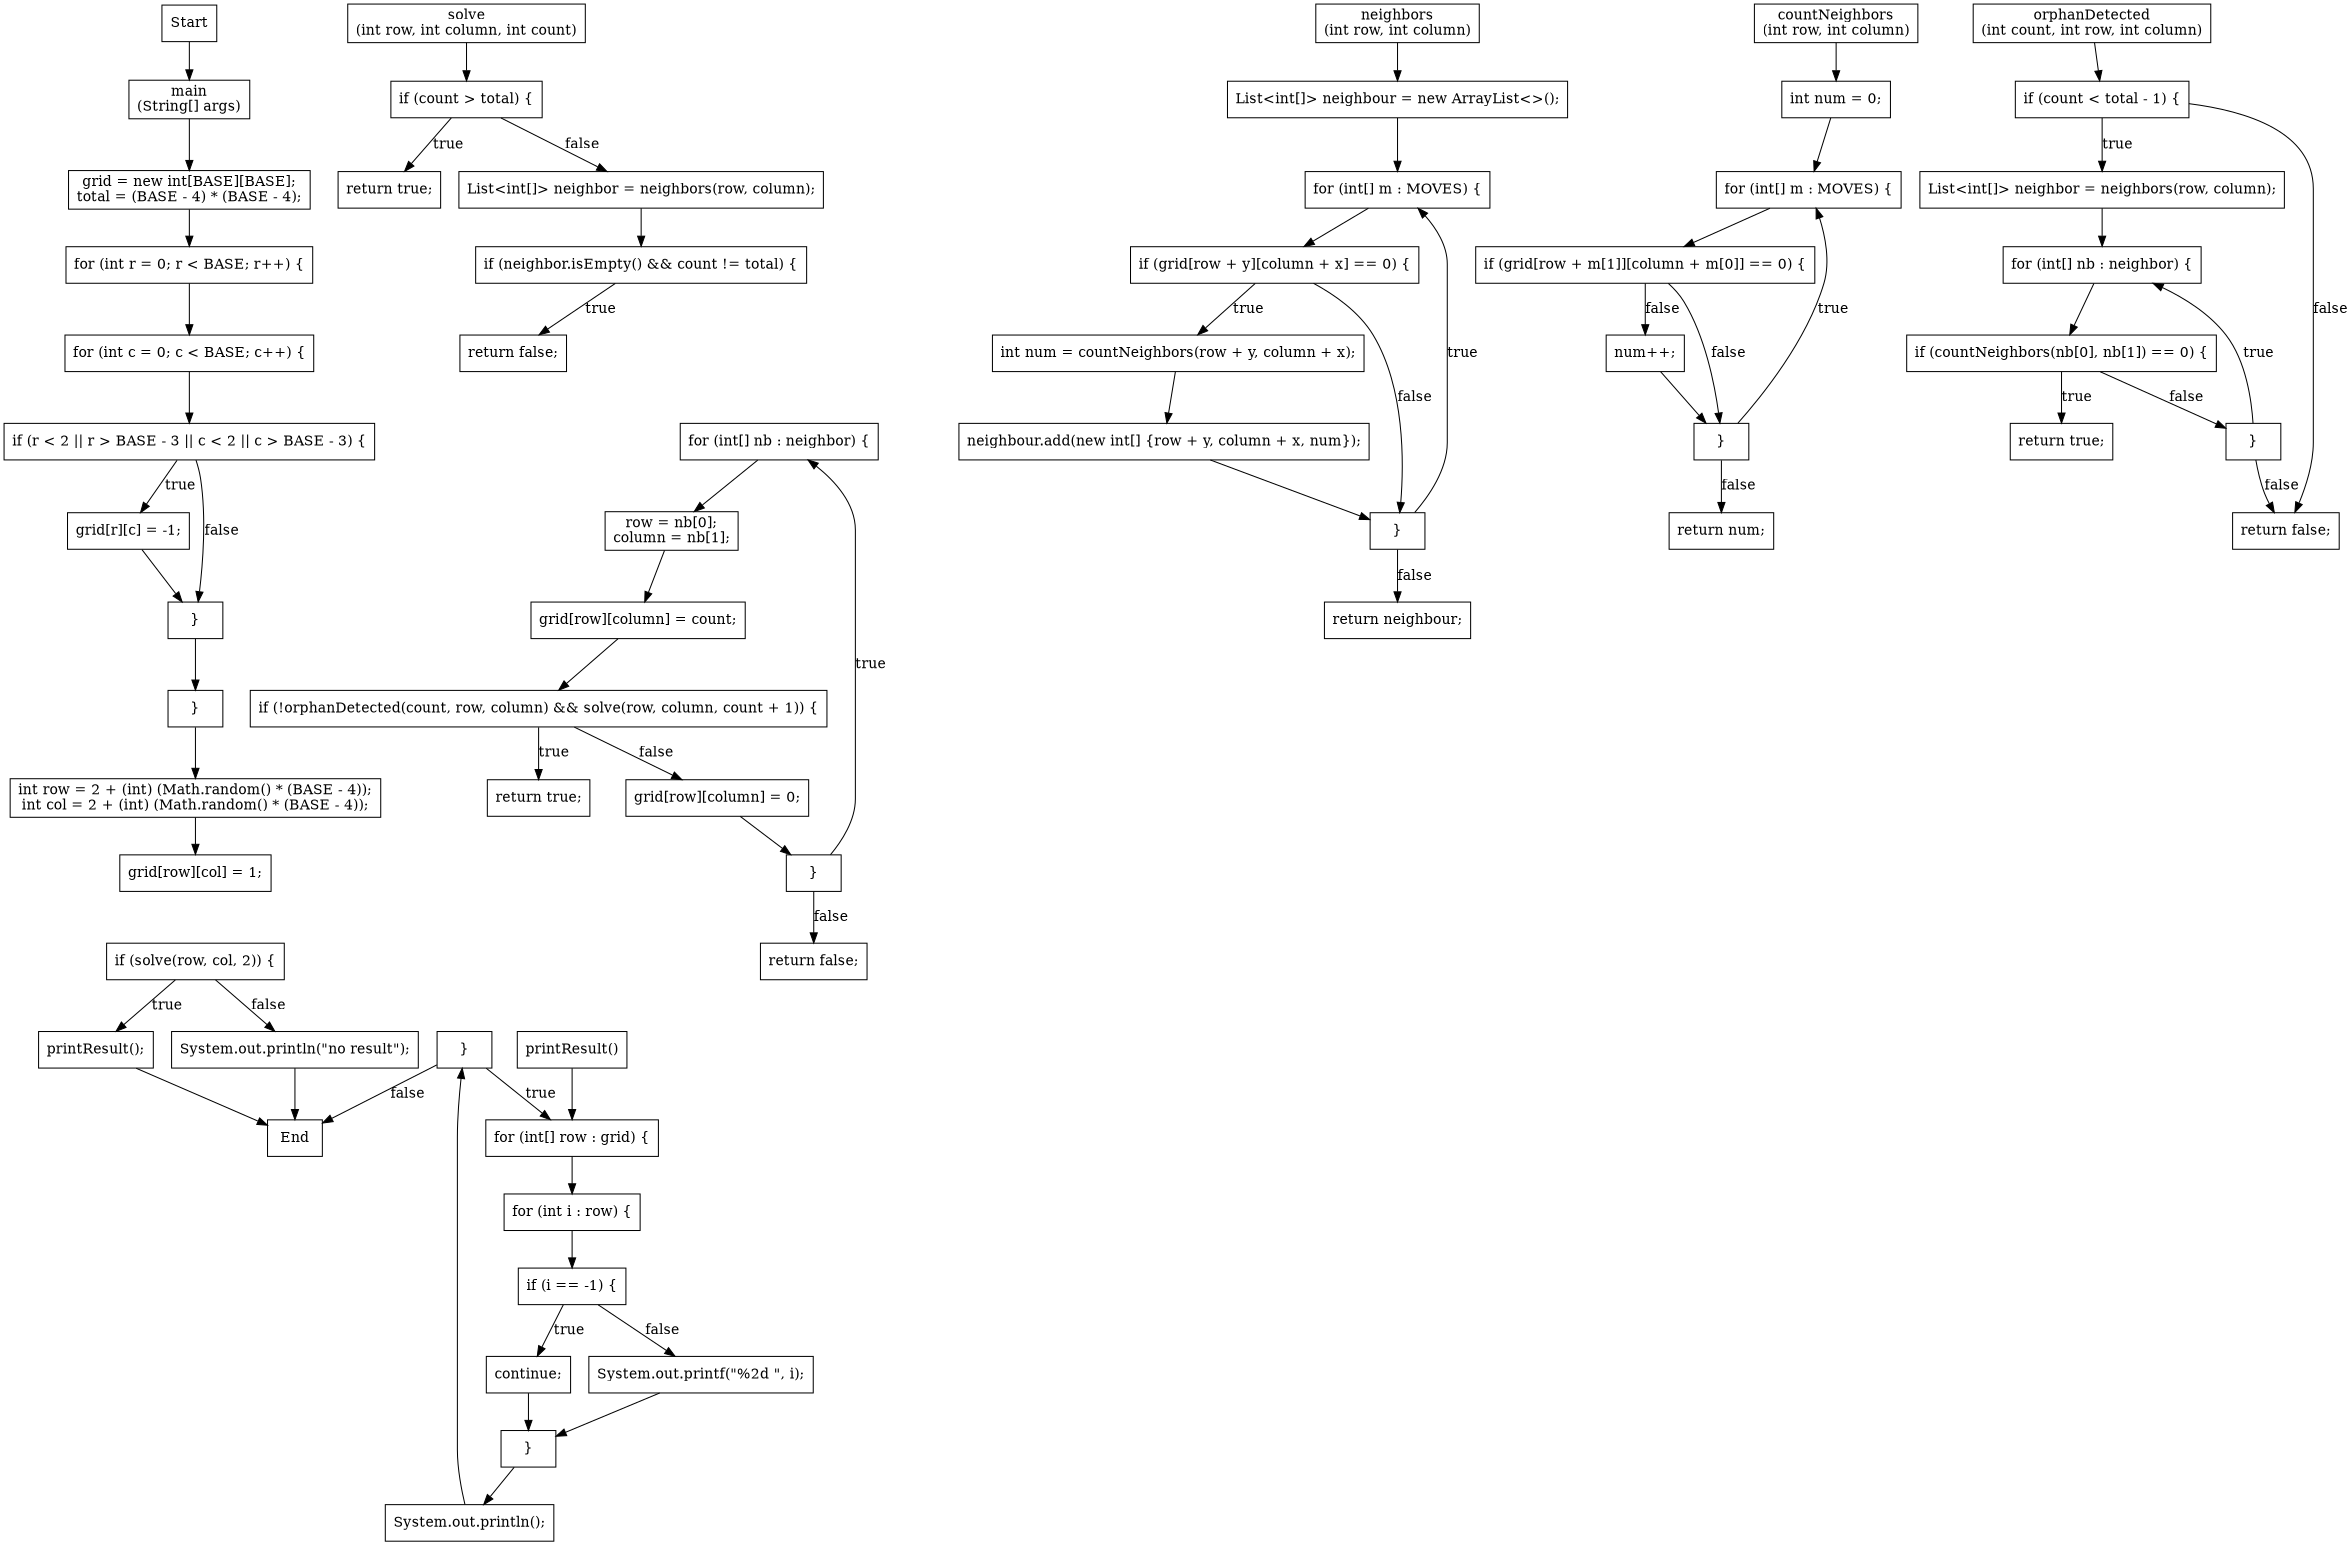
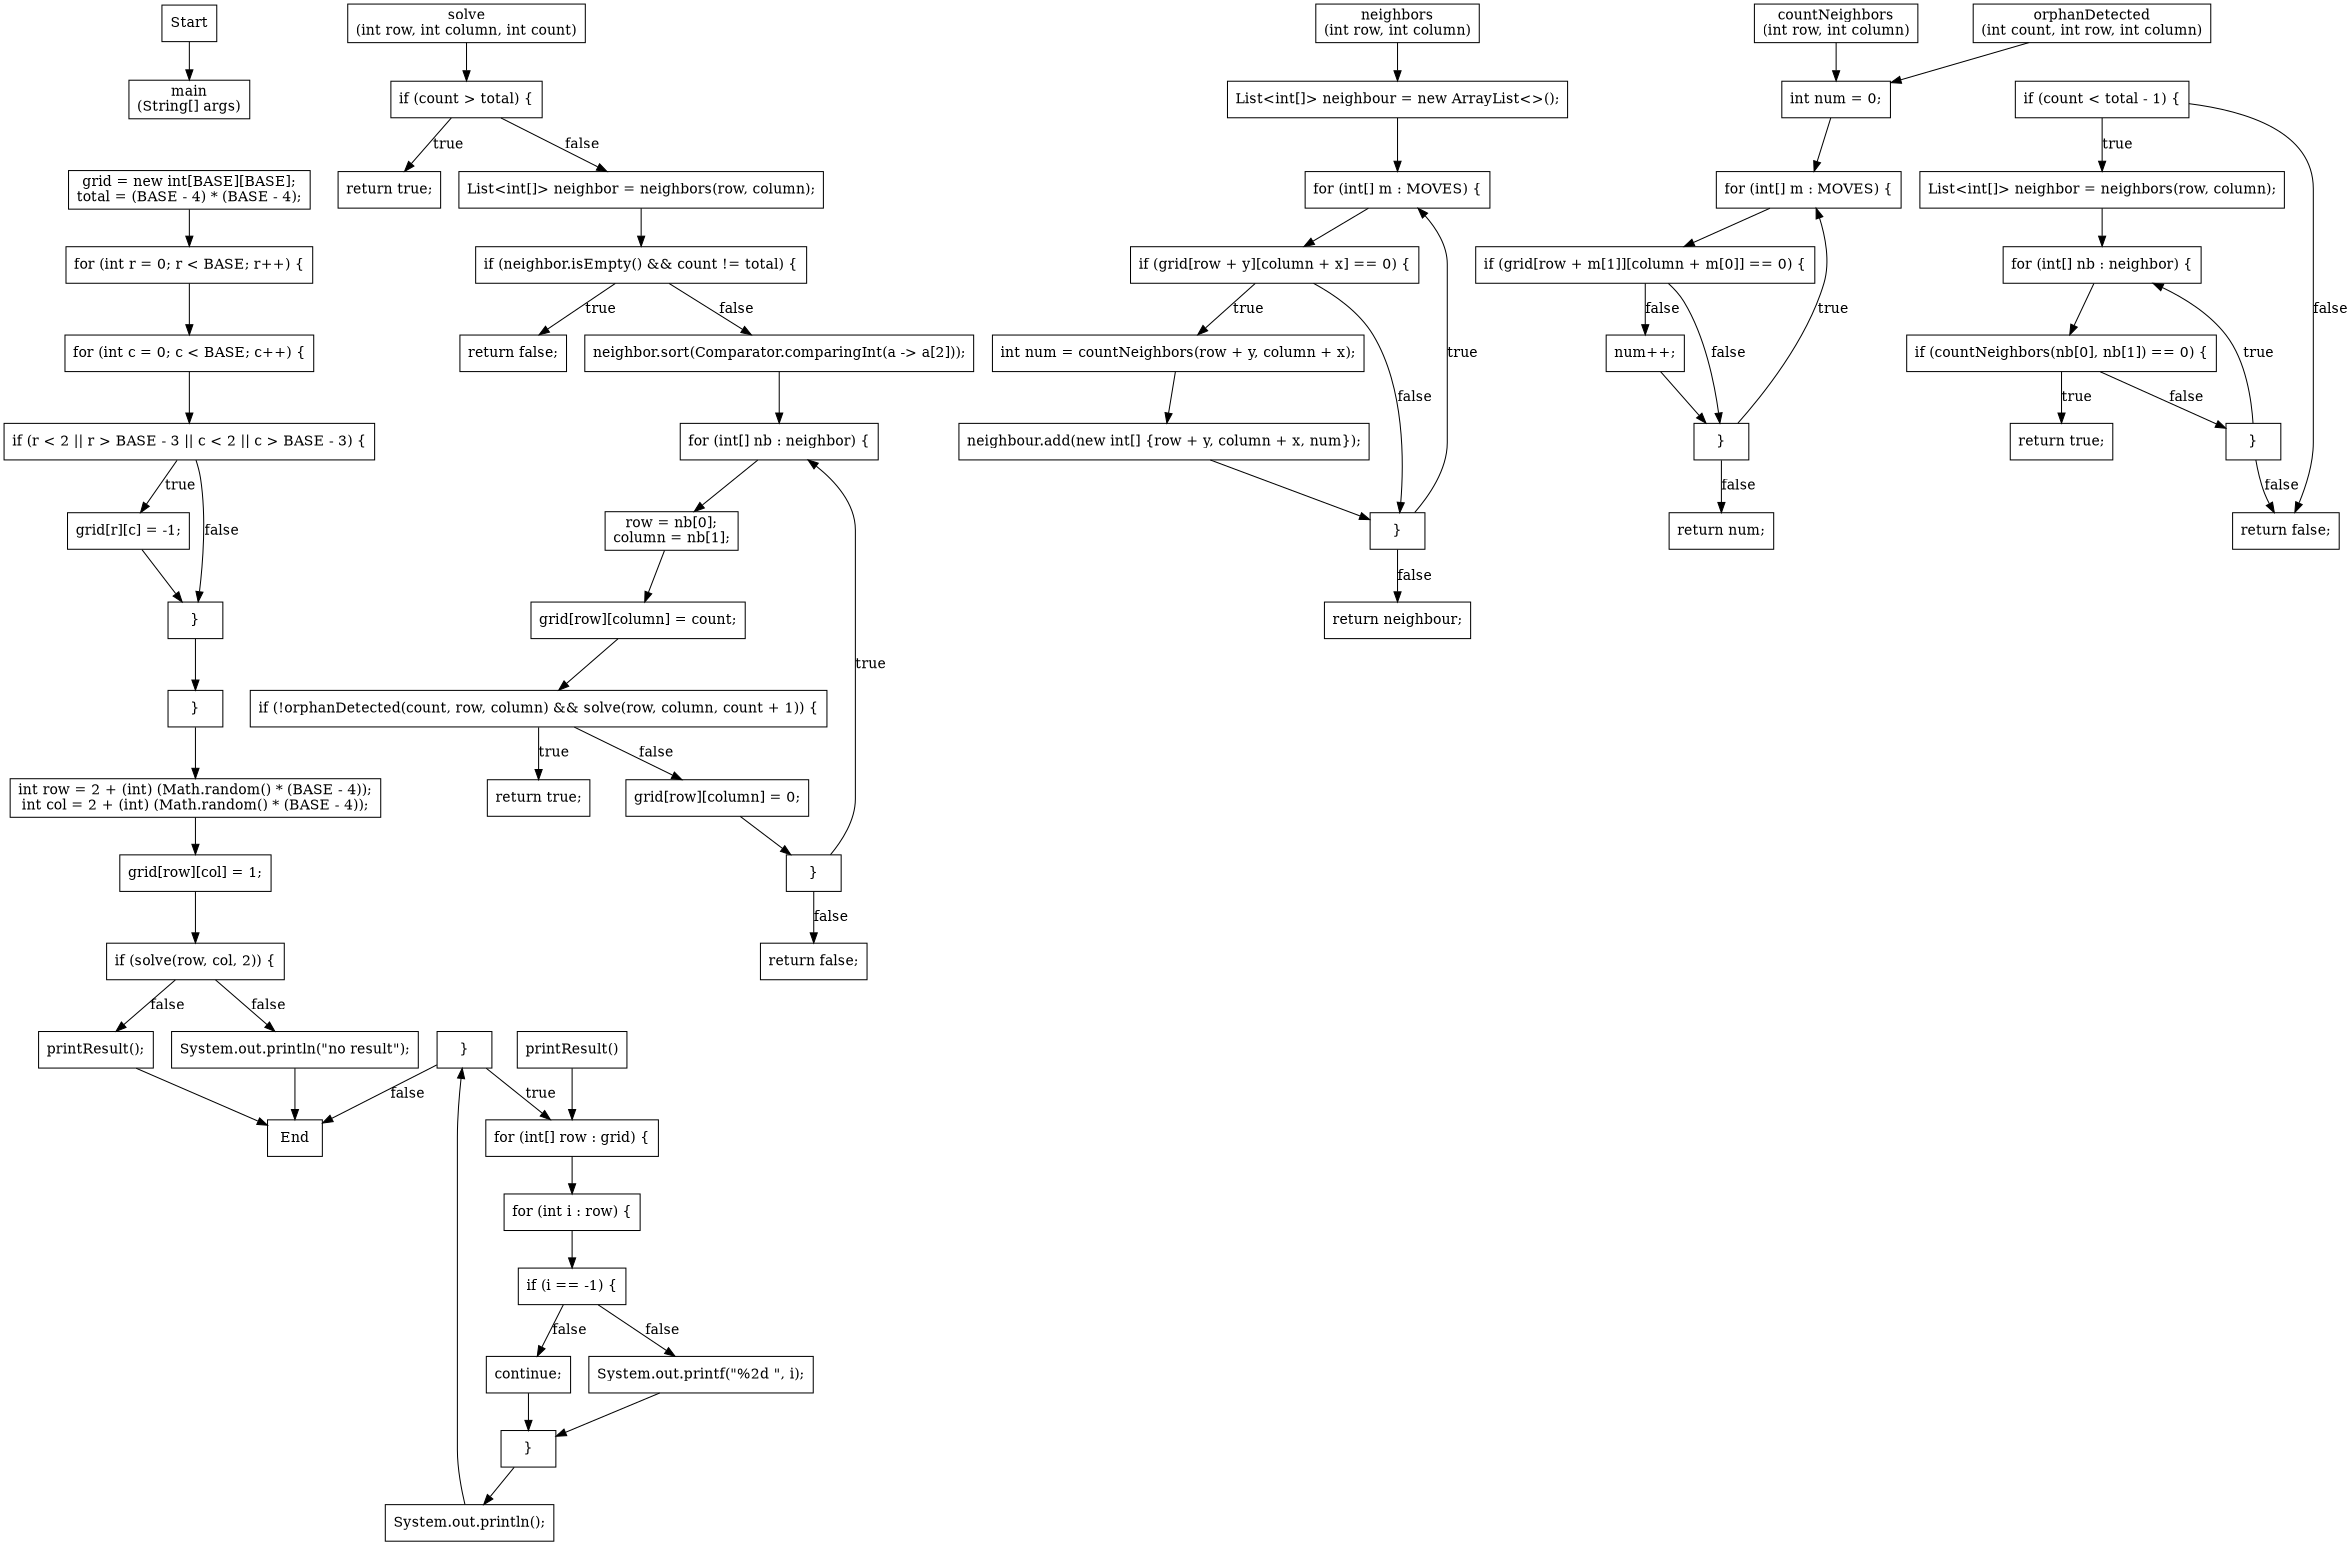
(2096, 57) -> (1965, 61)
(189, 139) -> none
none -> (779, 353)
none -> (195, 912)
(168, 1006) -> (168, 1006)
(570, 1331) -> (570, 1331)
